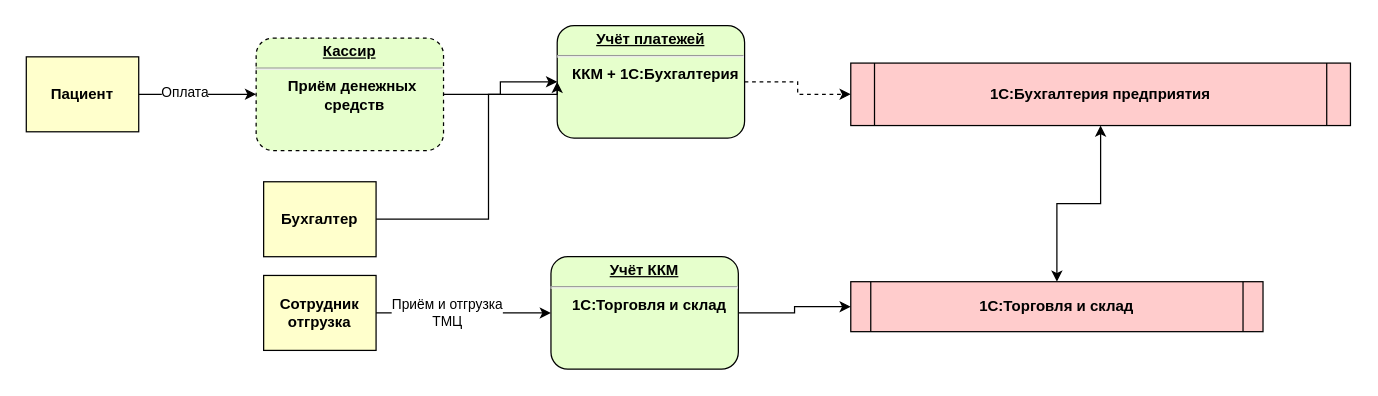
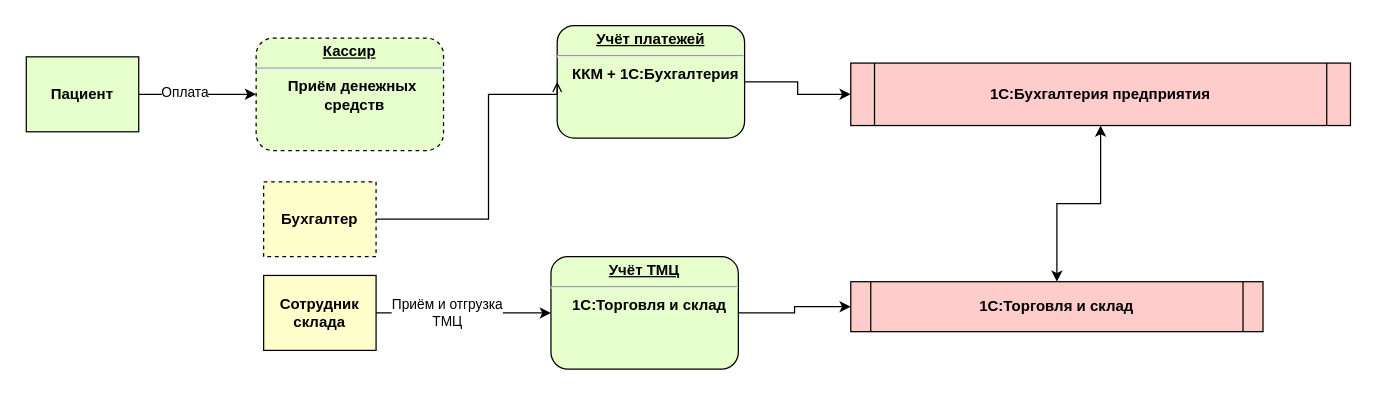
(519, 82) -> none
(798, 85) -> (798, 85)
(82, 94) -> (82, 94)
(554, 94) -> (557, 93)
(319, 219) -> (319, 219)
(644, 257) -> (644, 257)
(319, 313) -> (319, 313)
